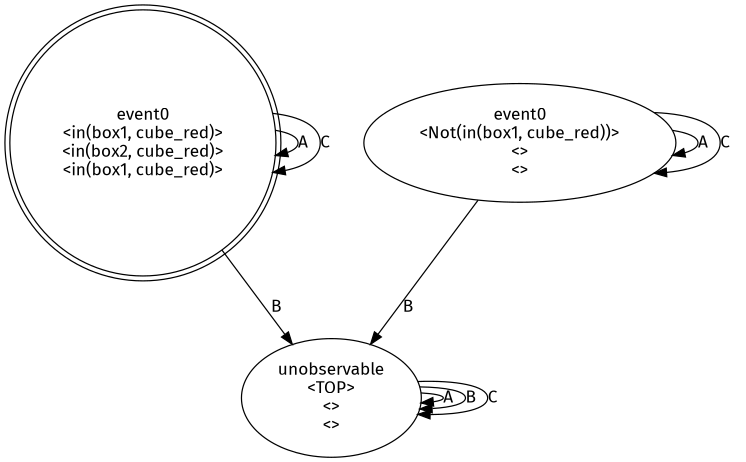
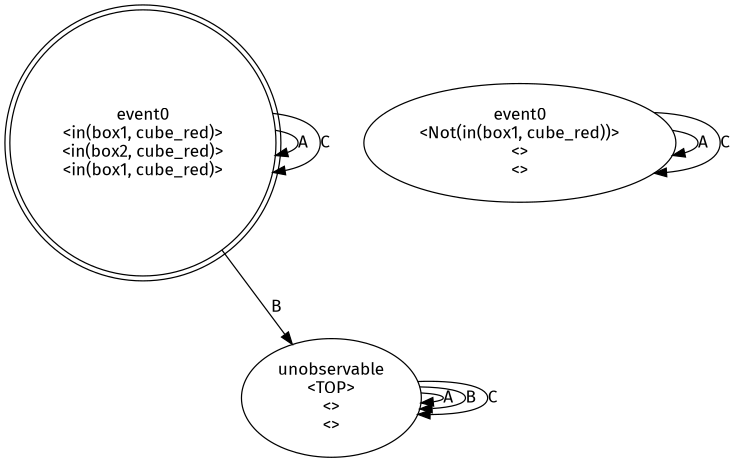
(428, 267) -> none
